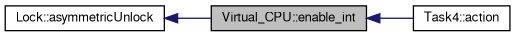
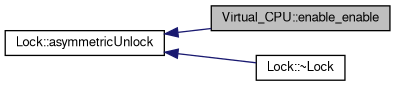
(289, 18) -> (301, 18)
(462, 18) -> none
none -> (301, 68)
